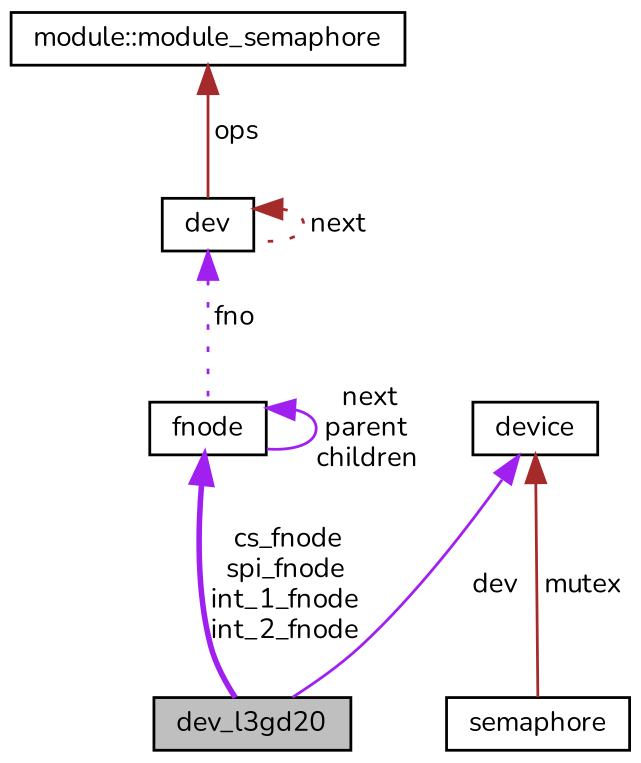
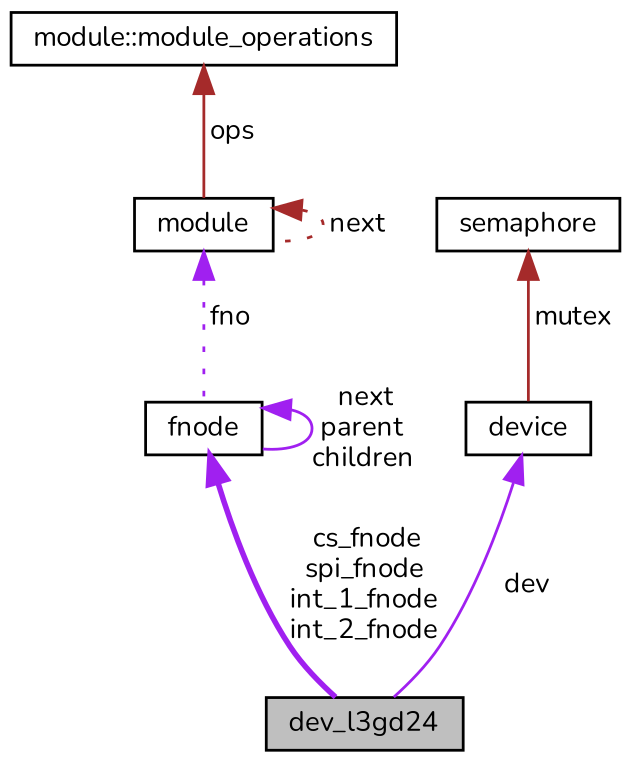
(208, 39) -> (204, 39)
(208, 225) -> (204, 225)
(537, 590) -> (528, 341)
(252, 724) -> (365, 724)
